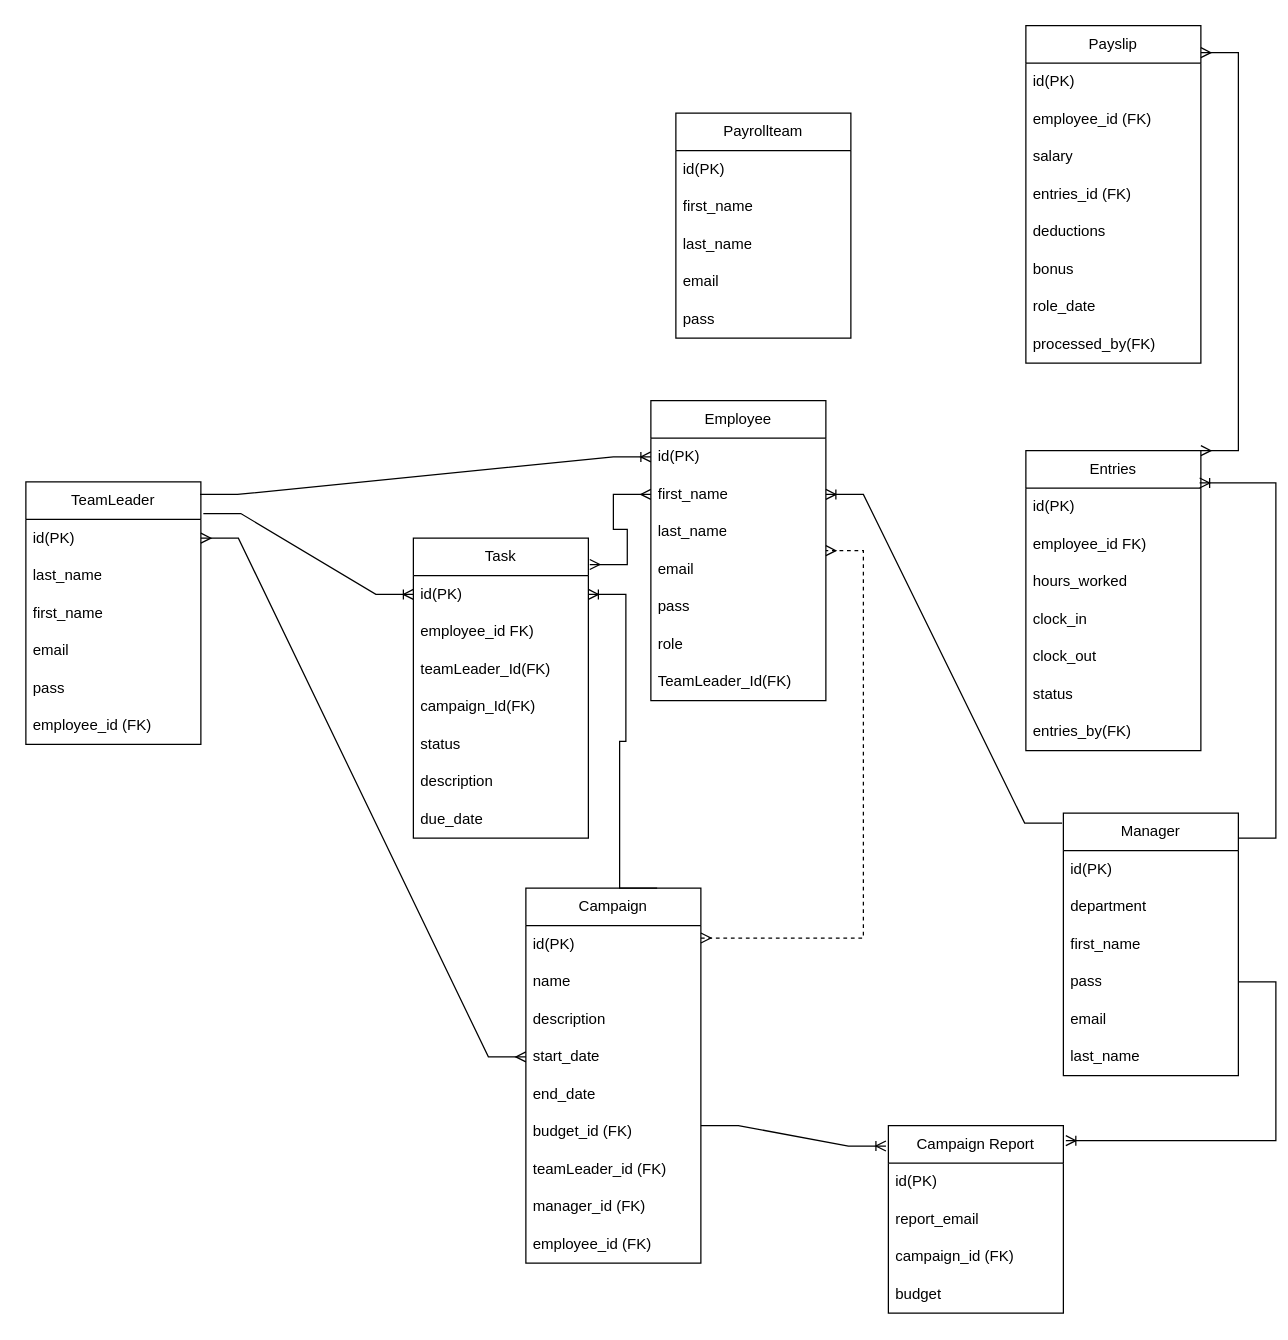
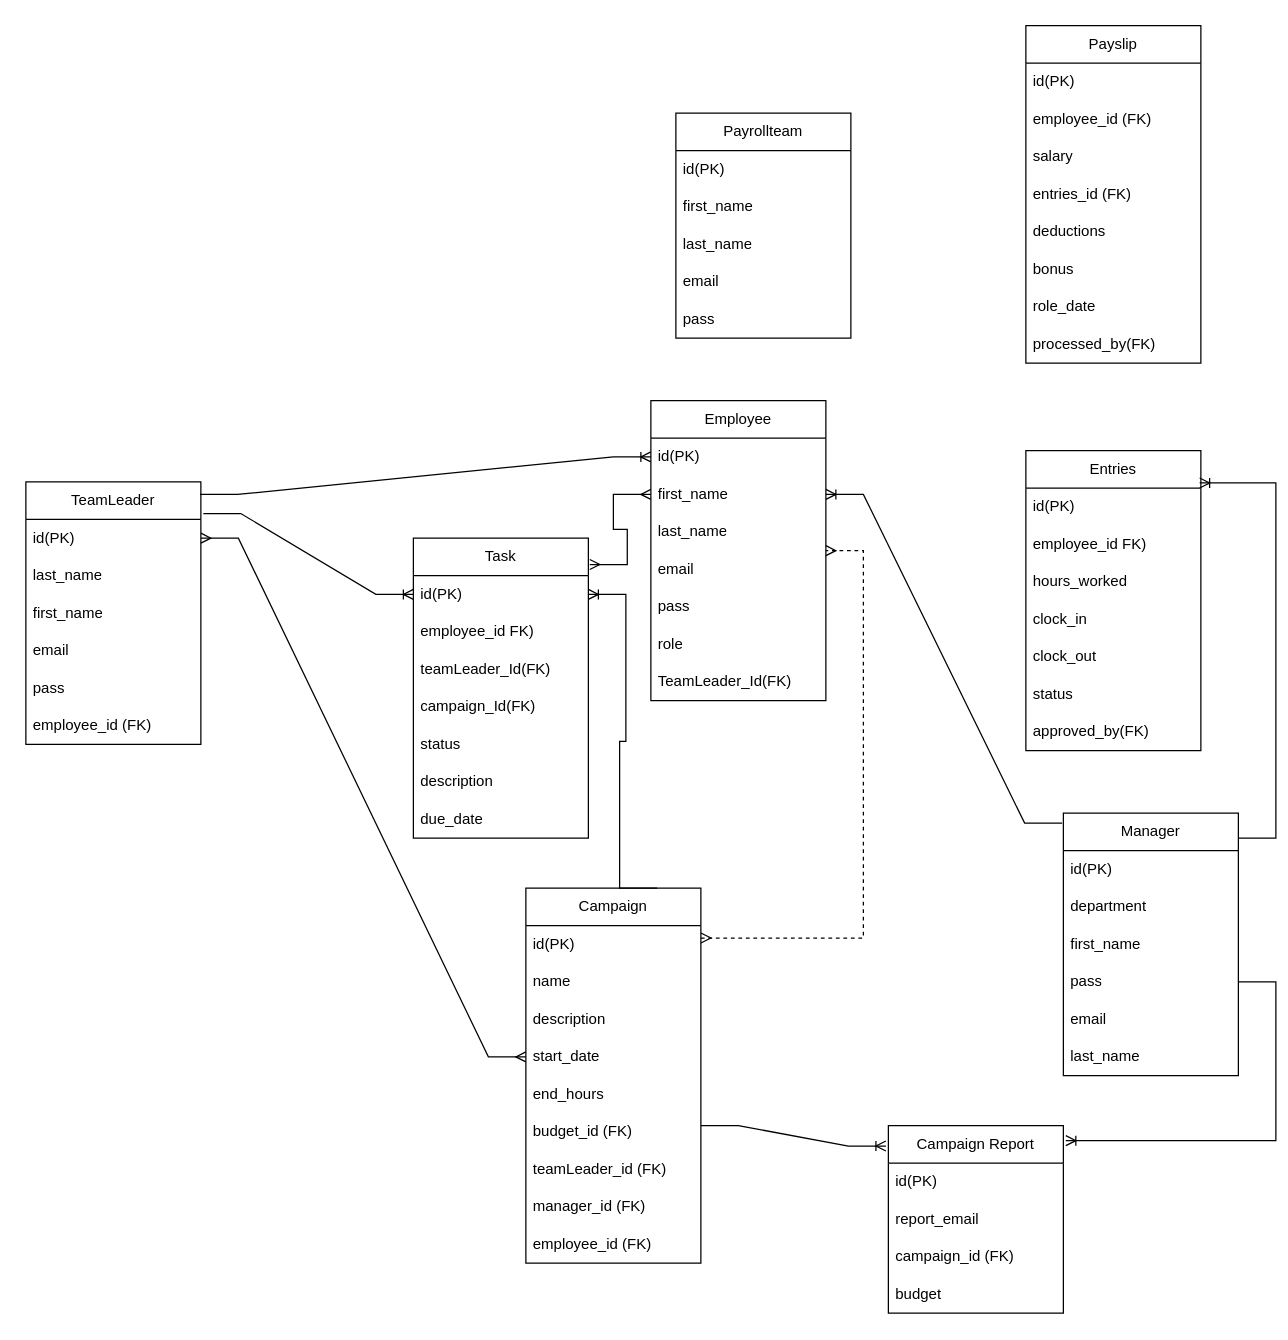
(1238, 252) -> none
(1090, 732) -> (1096, 732)
(567, 1094) -> (571, 1094)
